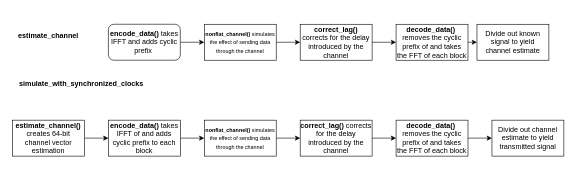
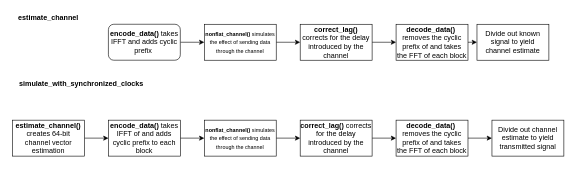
(48, 36) -> (48, 18)
